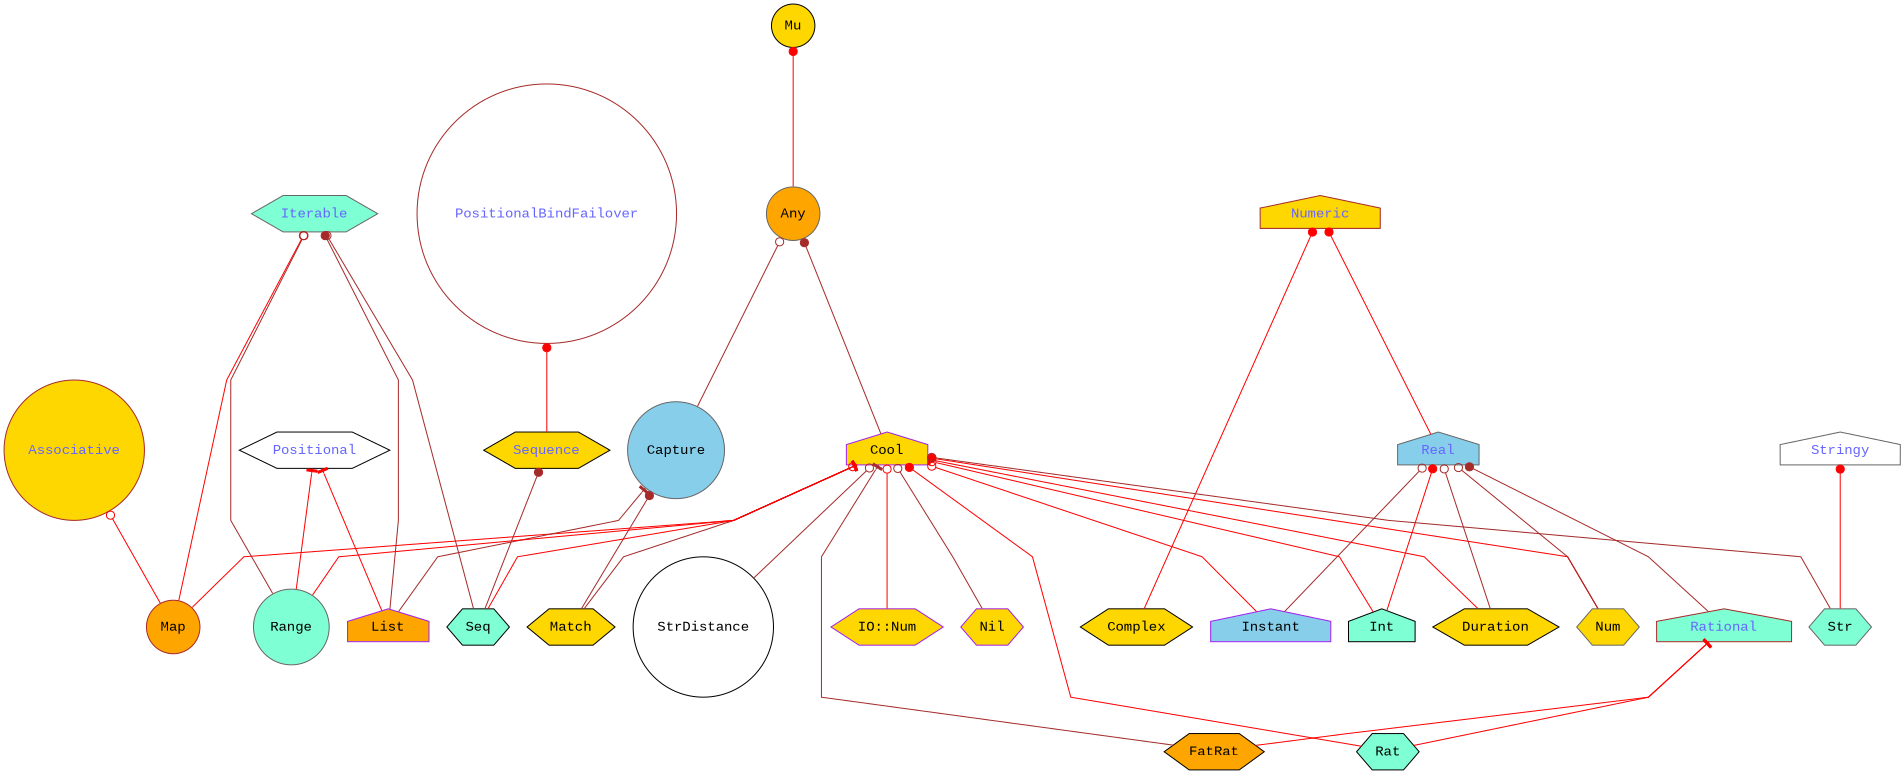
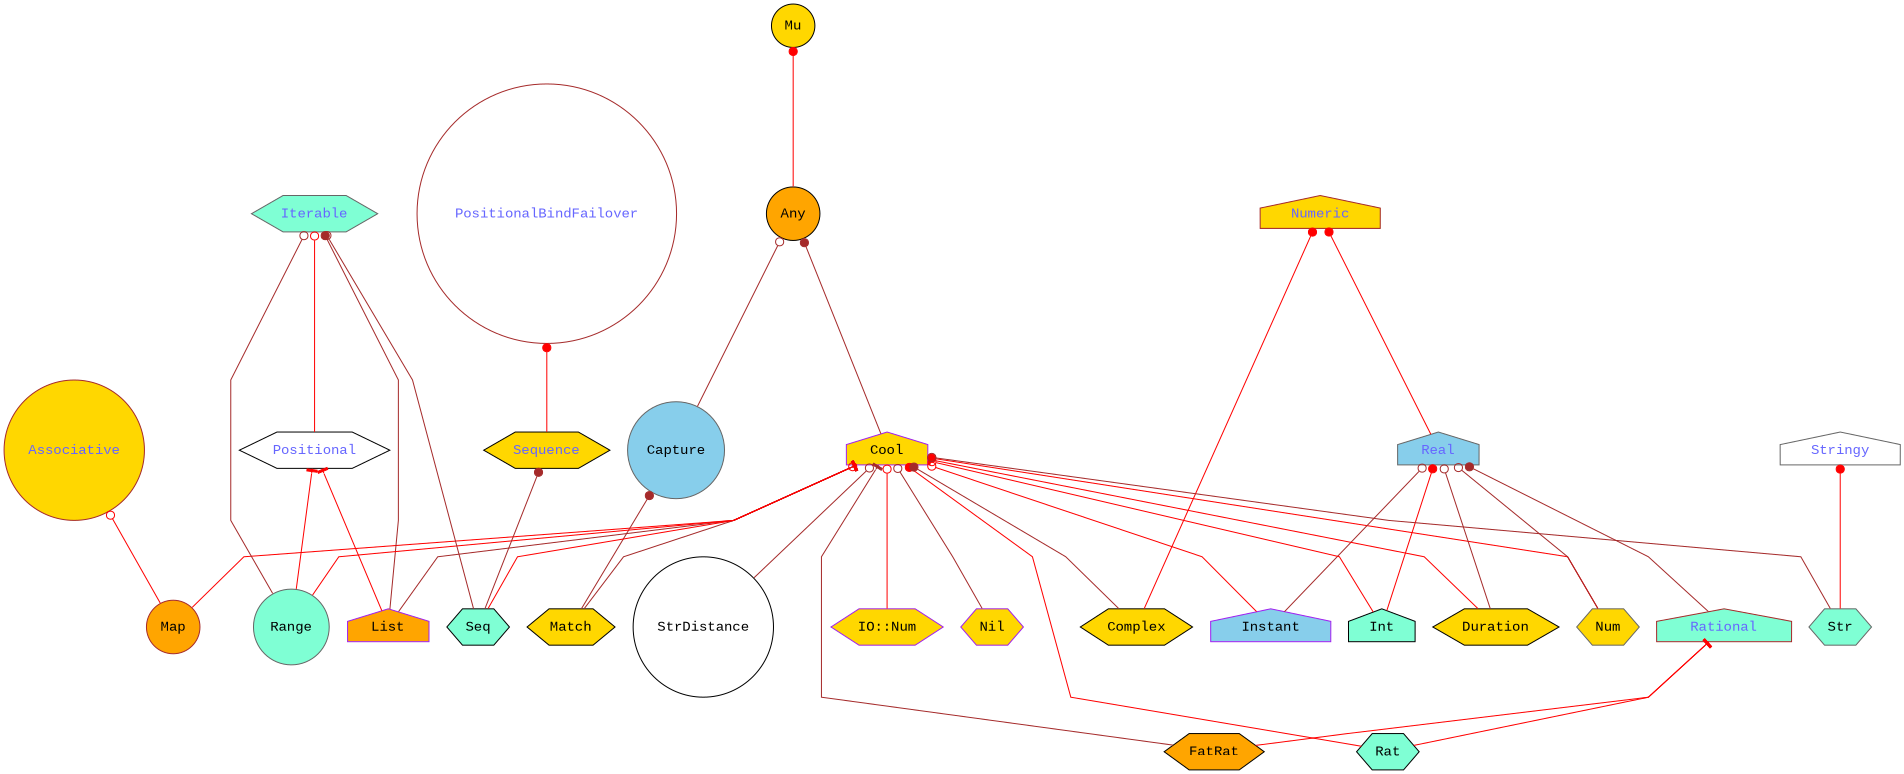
(793, 214) -> (793, 214)
(220, 412) -> (315, 336)
none -> (1024, 532)
(449, 554) -> (530, 545)
